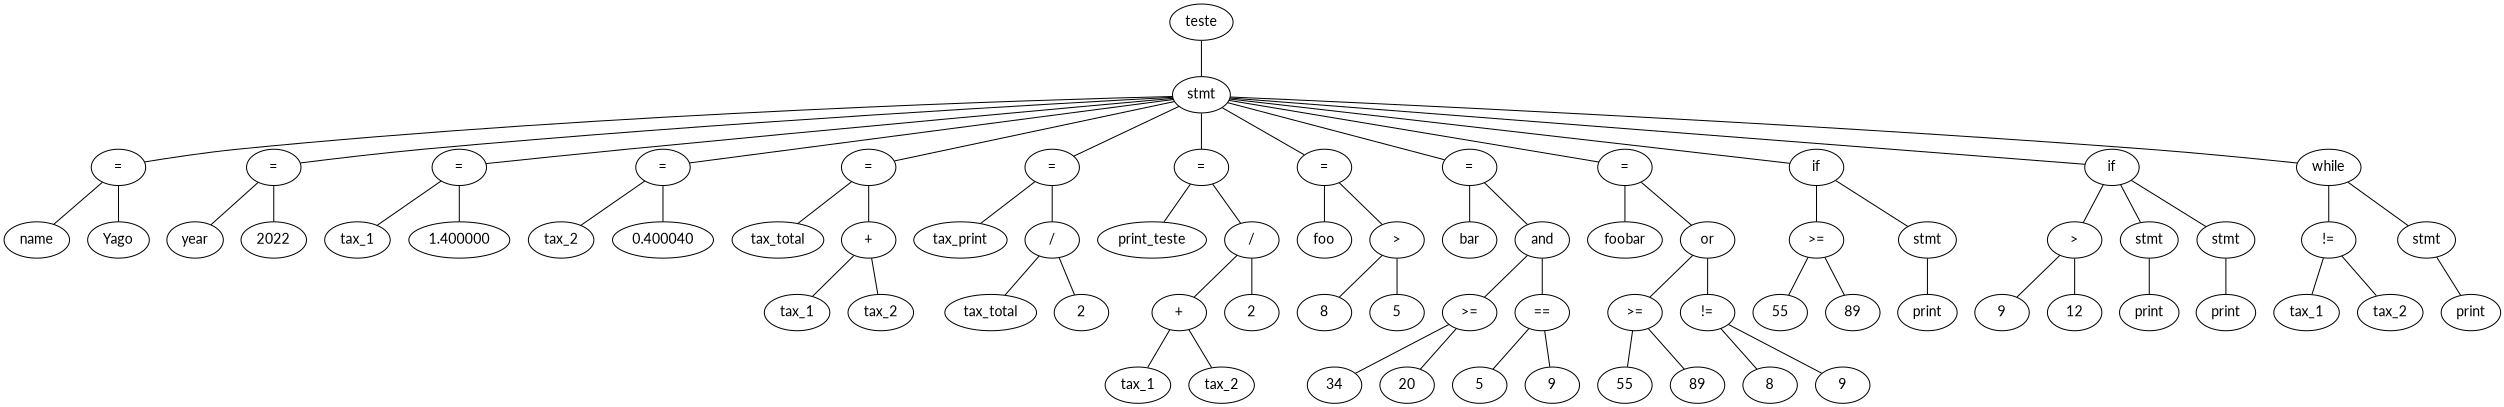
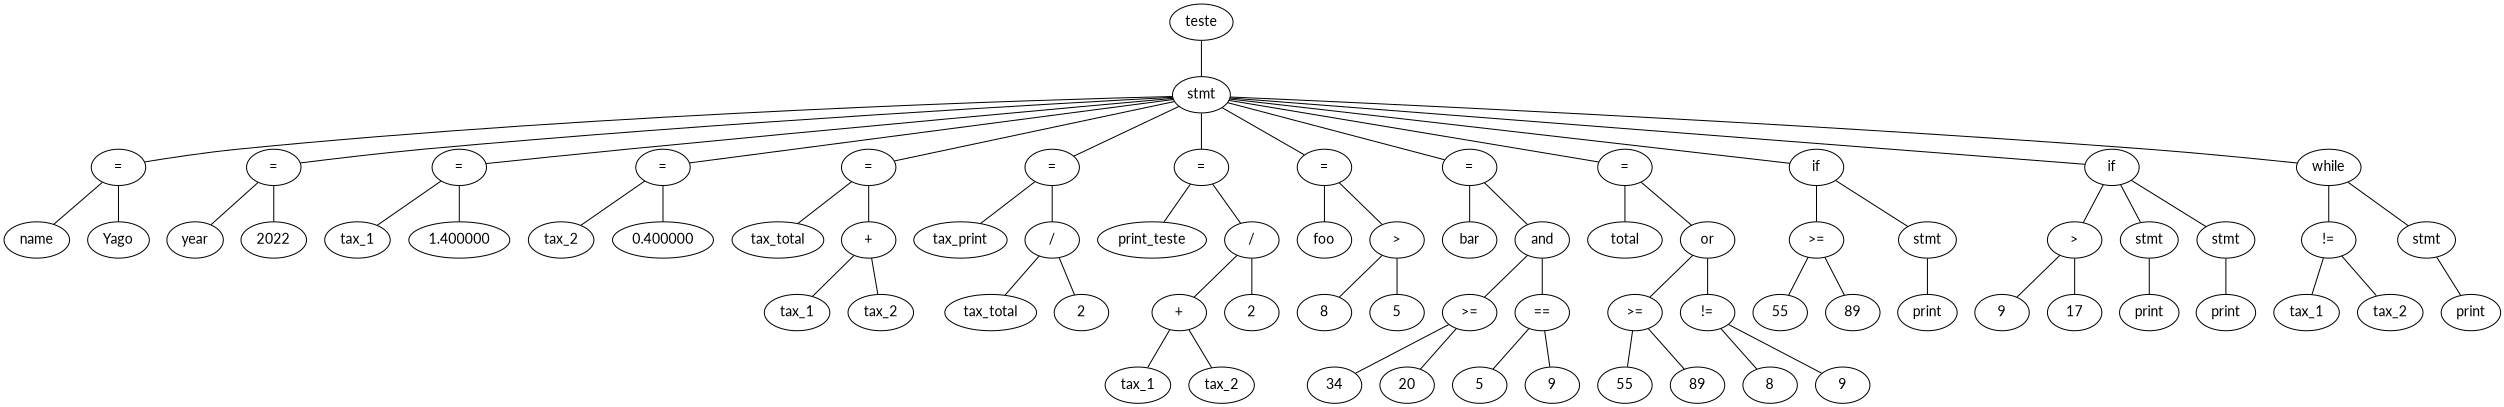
(663, 240) -> (663, 240)
(1625, 240) -> (1625, 240)
(2075, 313) -> (2075, 313)
